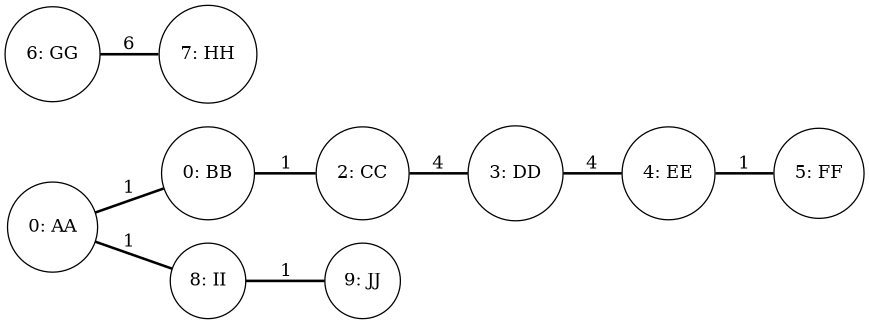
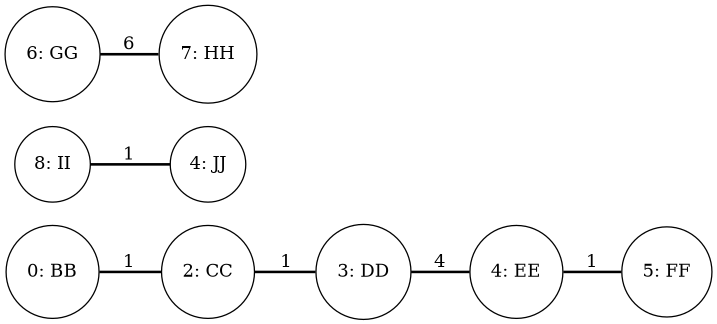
(439, 164) -> (287, 262)
(53, 227) -> none
(363, 281) -> (208, 164)
